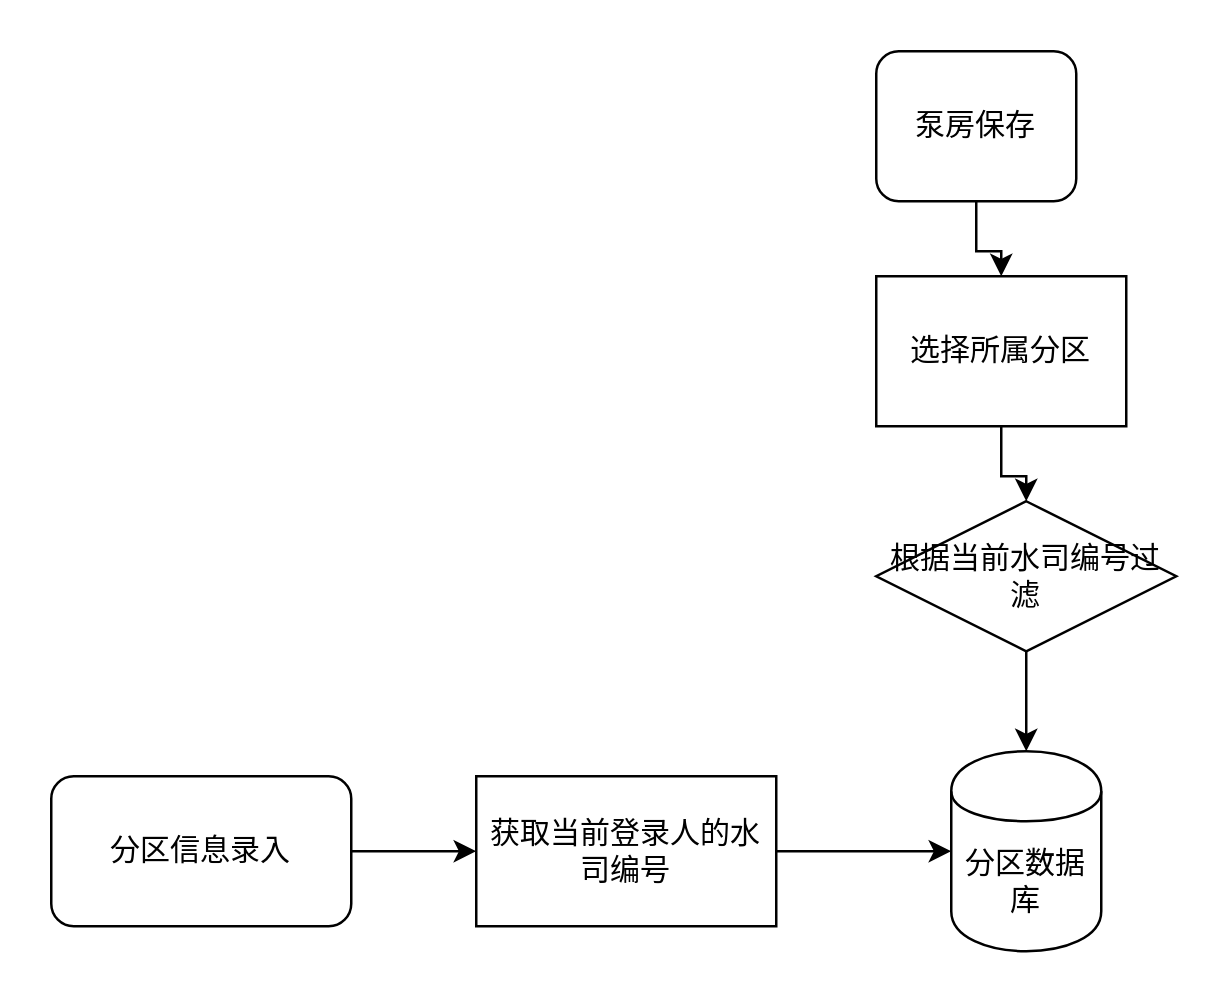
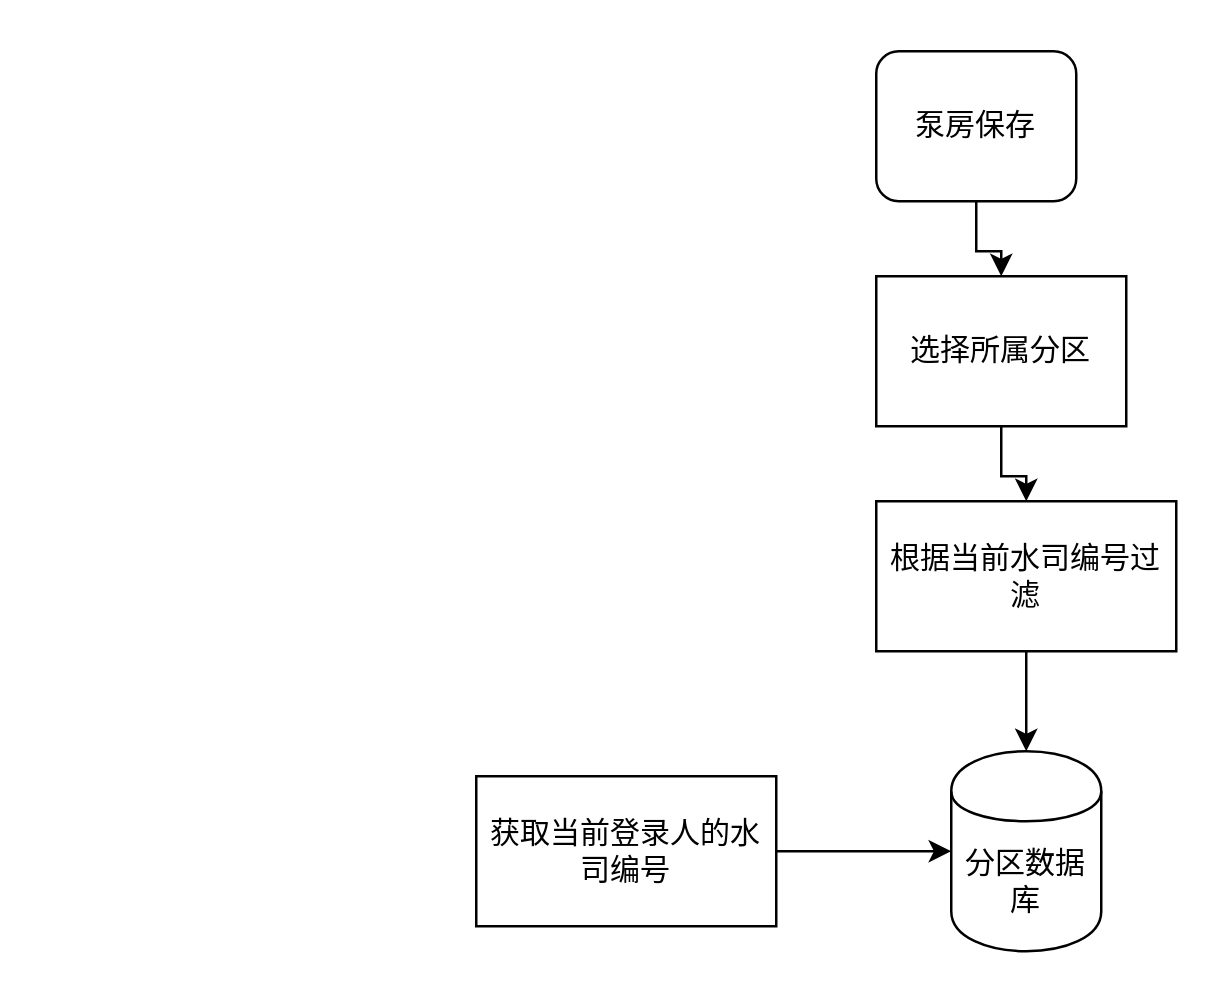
(1026, 576) -> (1026, 576)
(201, 851) -> none
(405, 851) -> none
